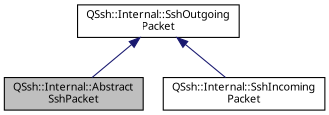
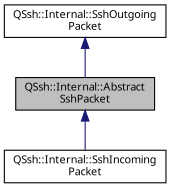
(206, 61) -> (85, 136)
